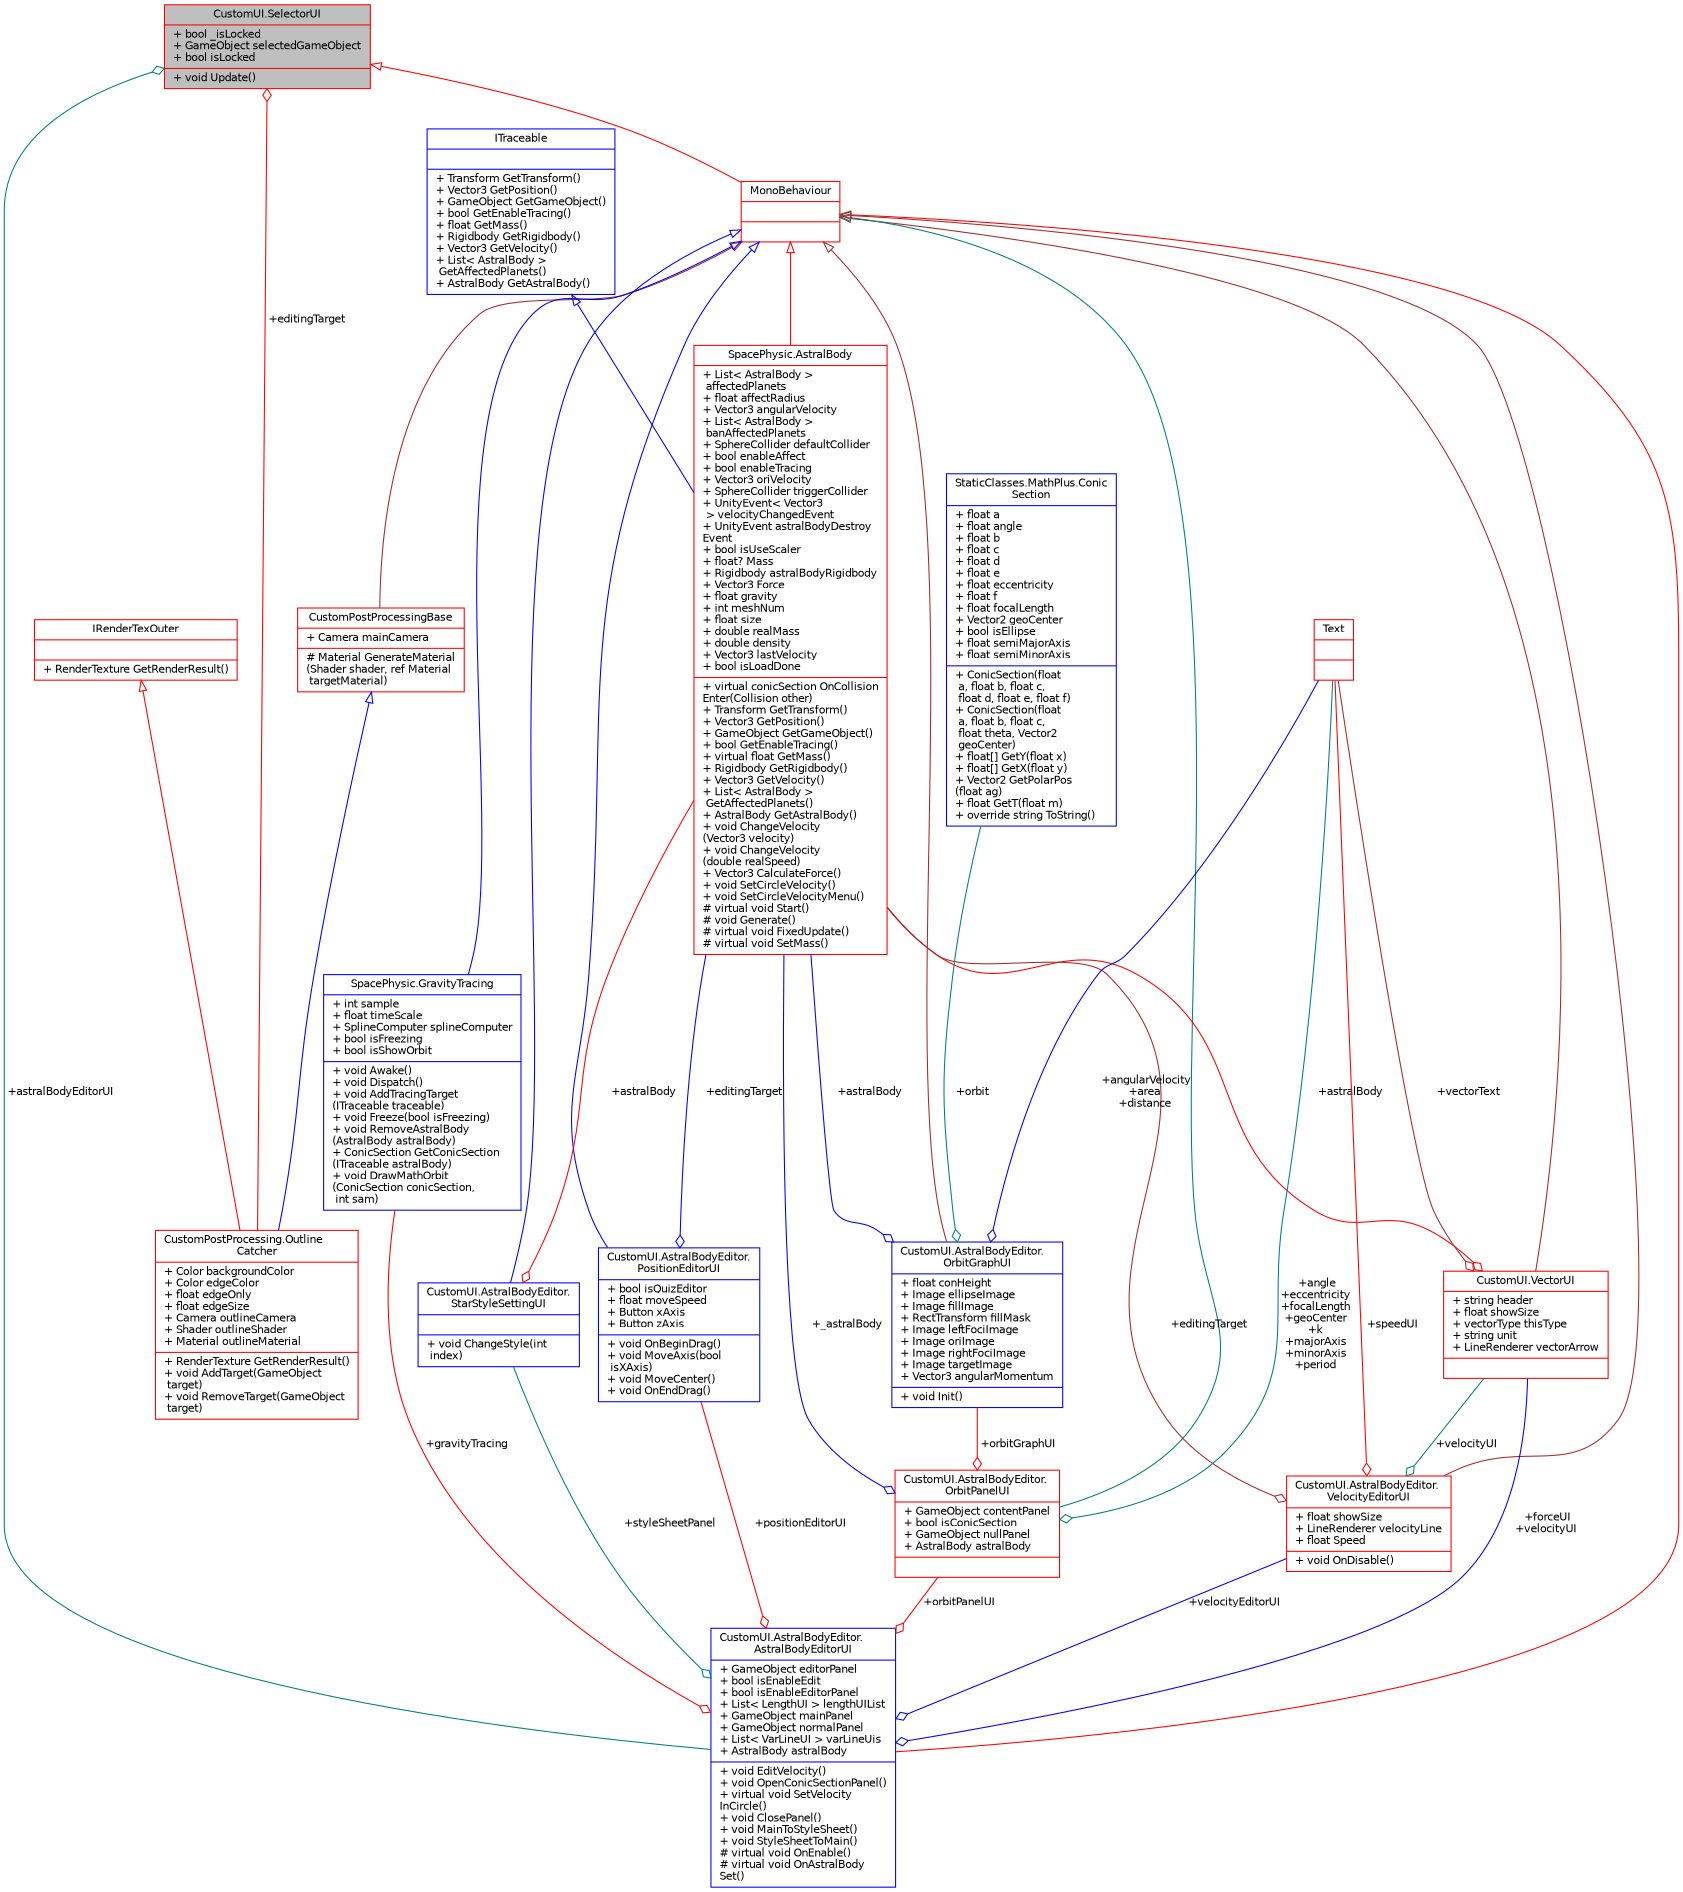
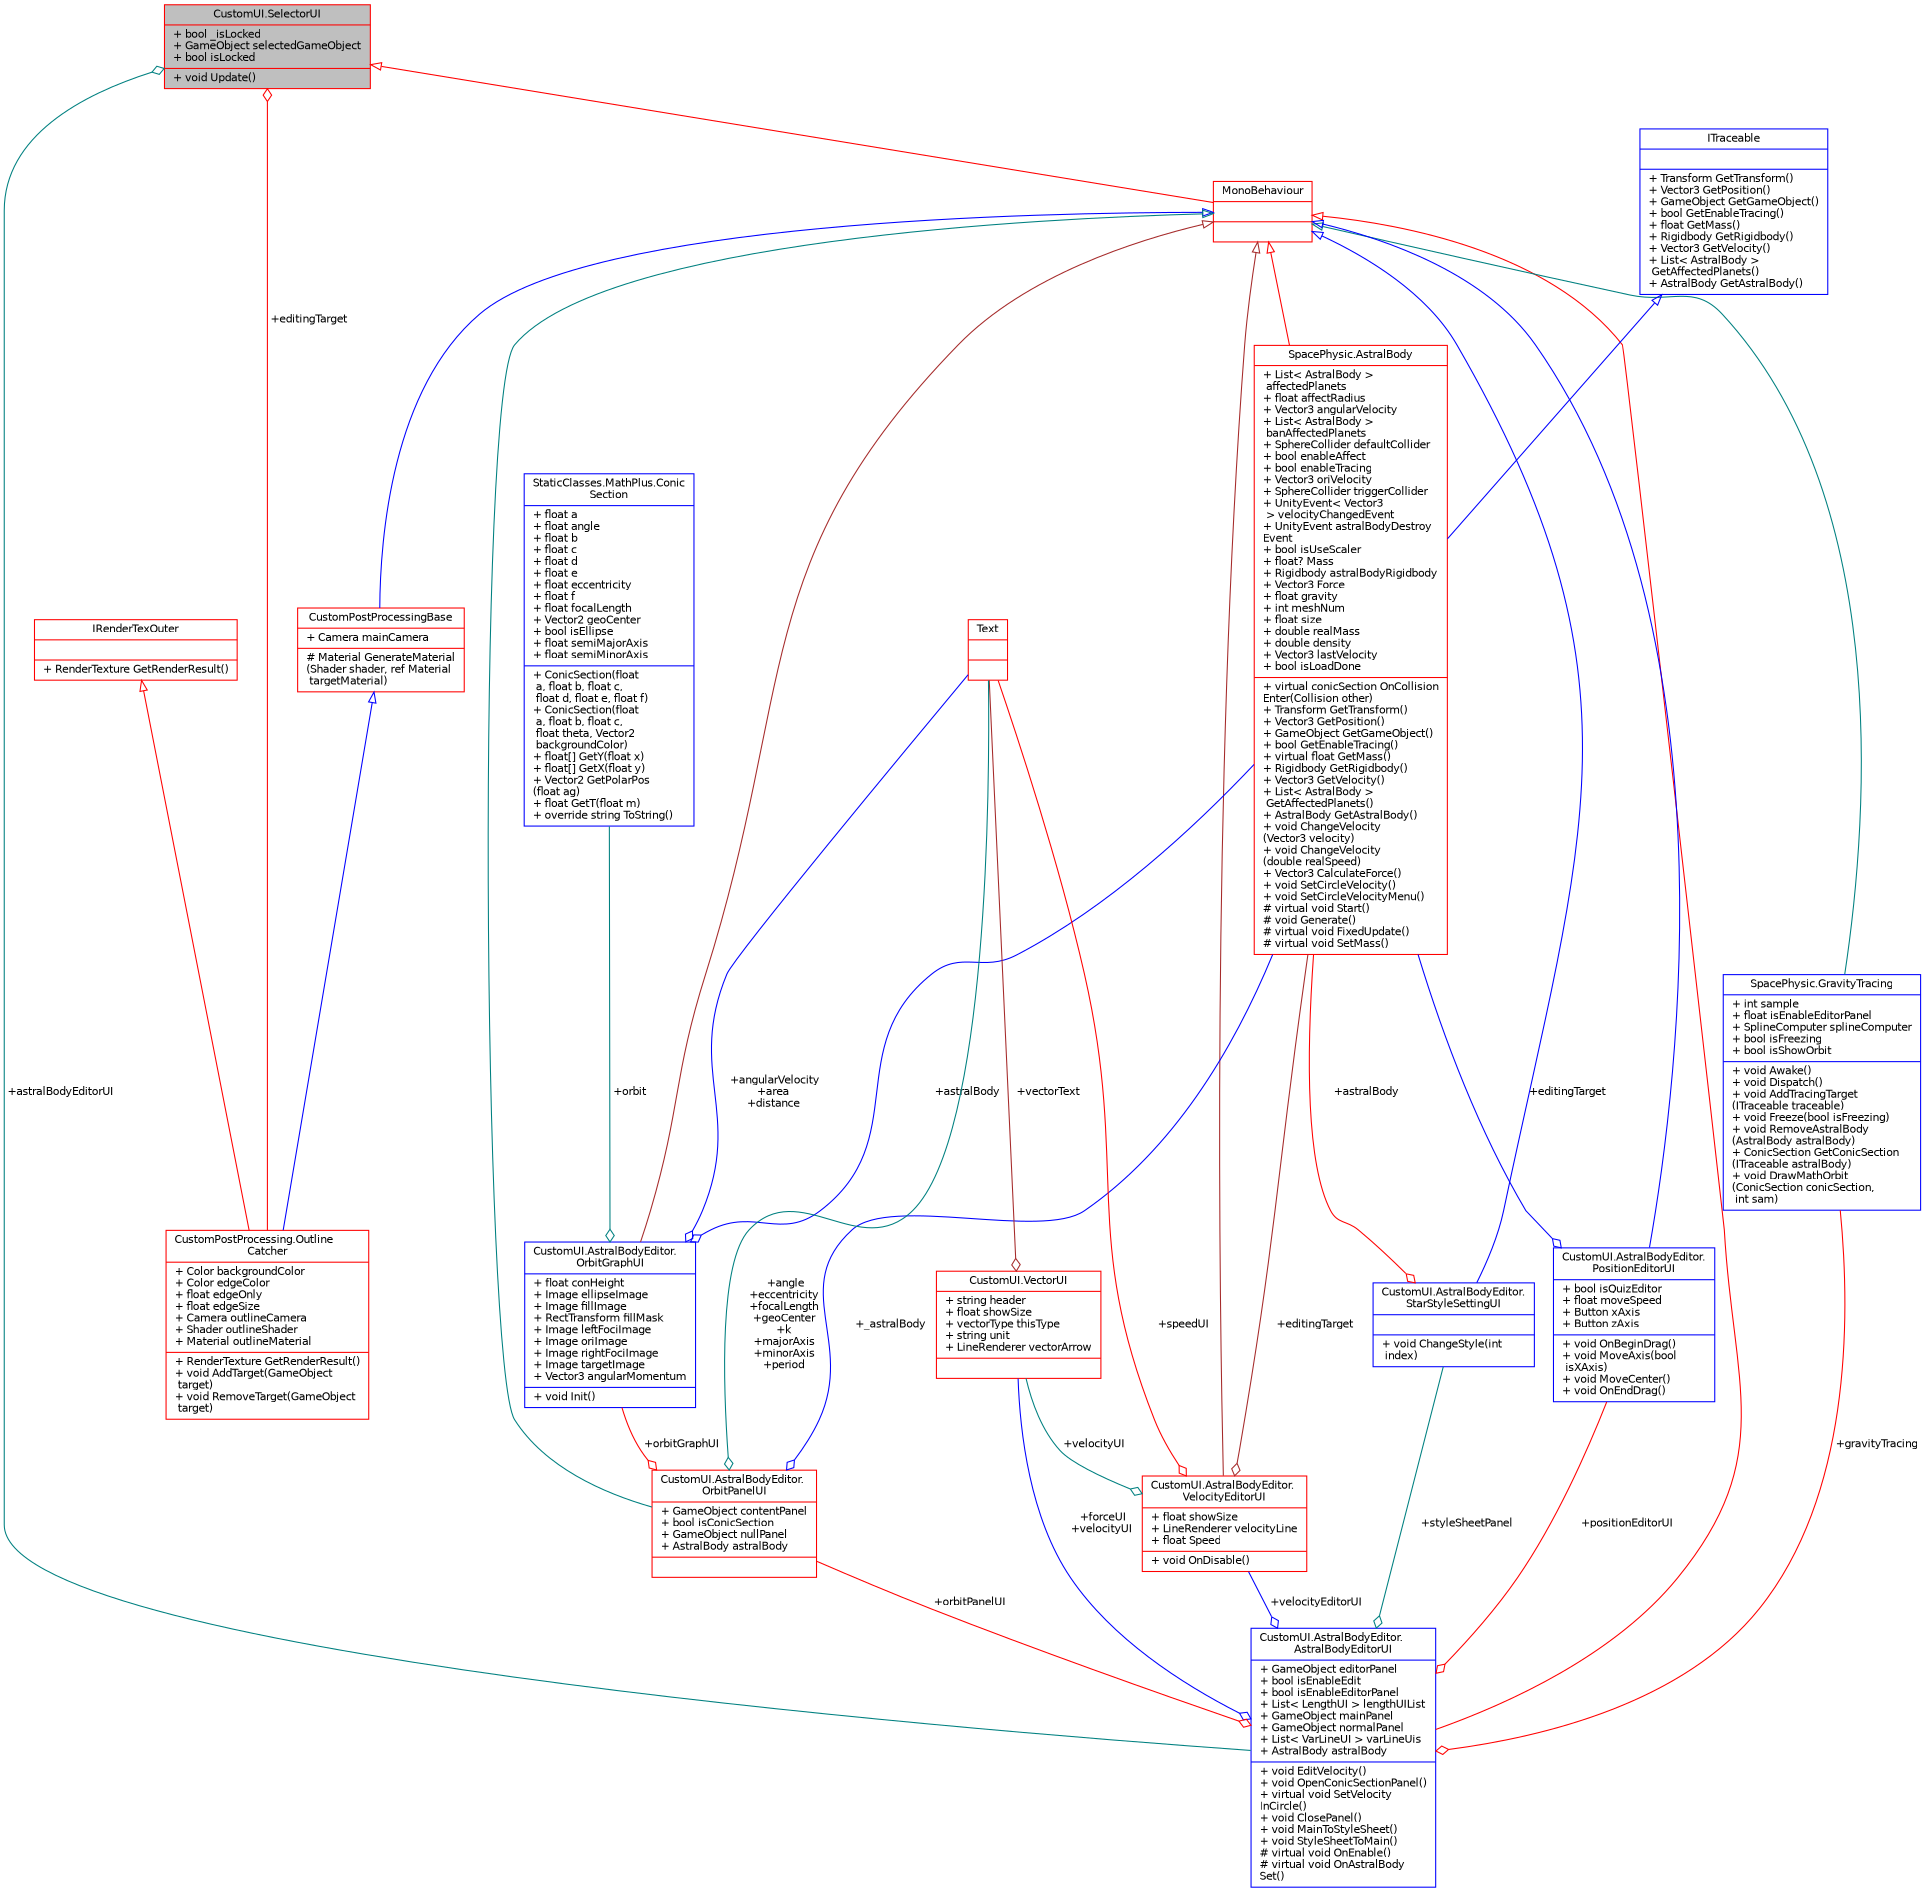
(461, 333) -> (676, 248)
(1481, 530) -> none
(478, 532) -> (1797, 432)
(986, 745) -> (580, 745)
(377, 1016) -> (1802, 1016)
(1205, 1044) -> none
